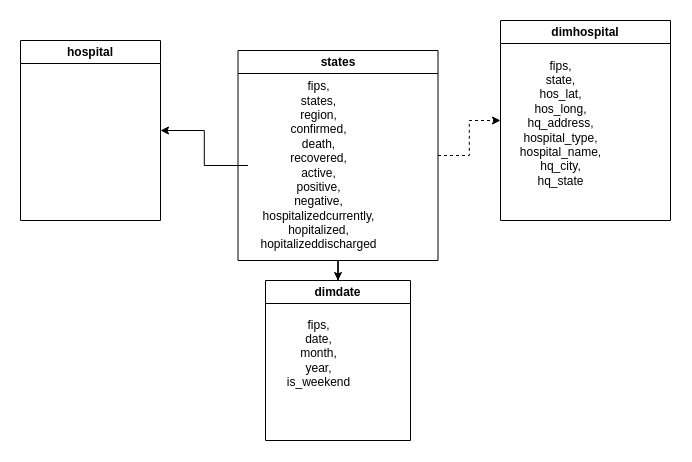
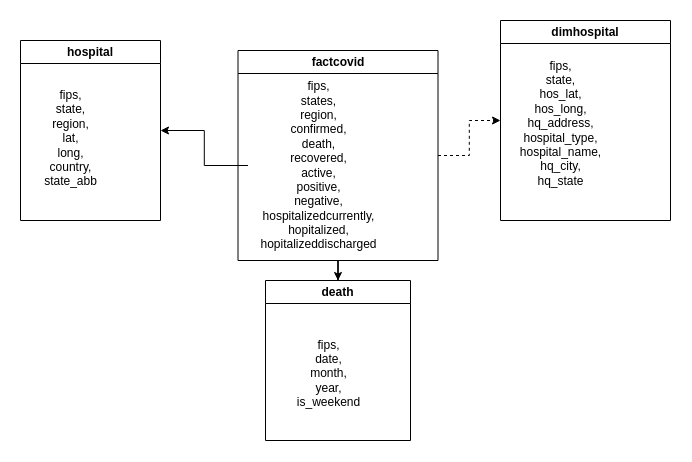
(339, 63) -> (339, 63)
none -> (71, 146)
(338, 293) -> (338, 293)
(318, 354) -> (328, 374)
